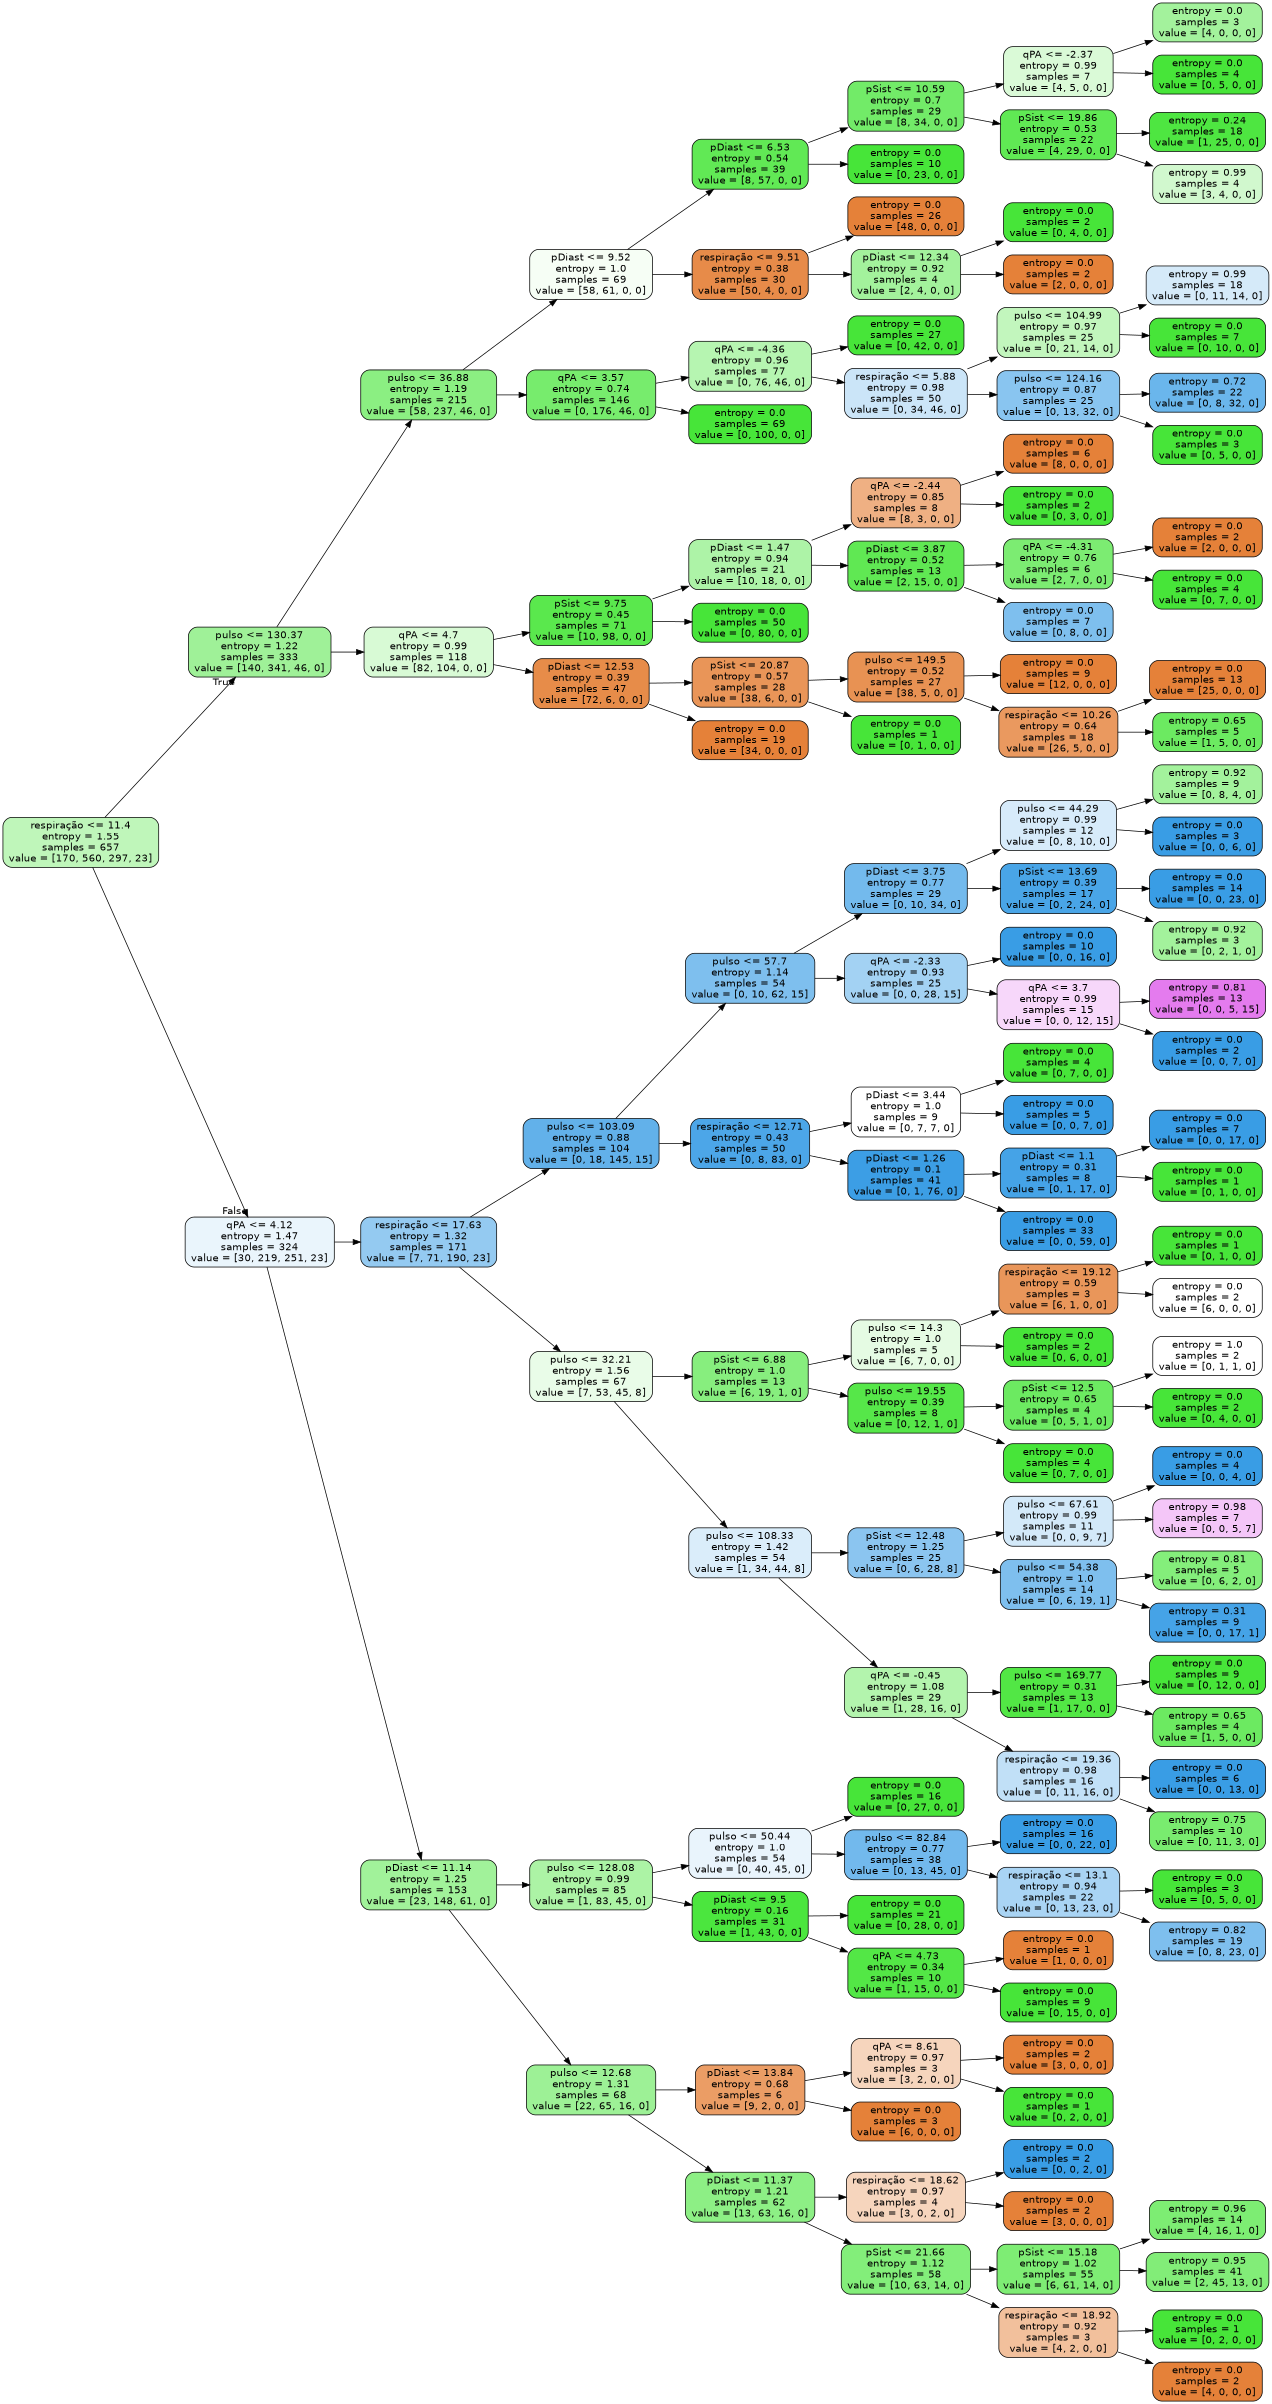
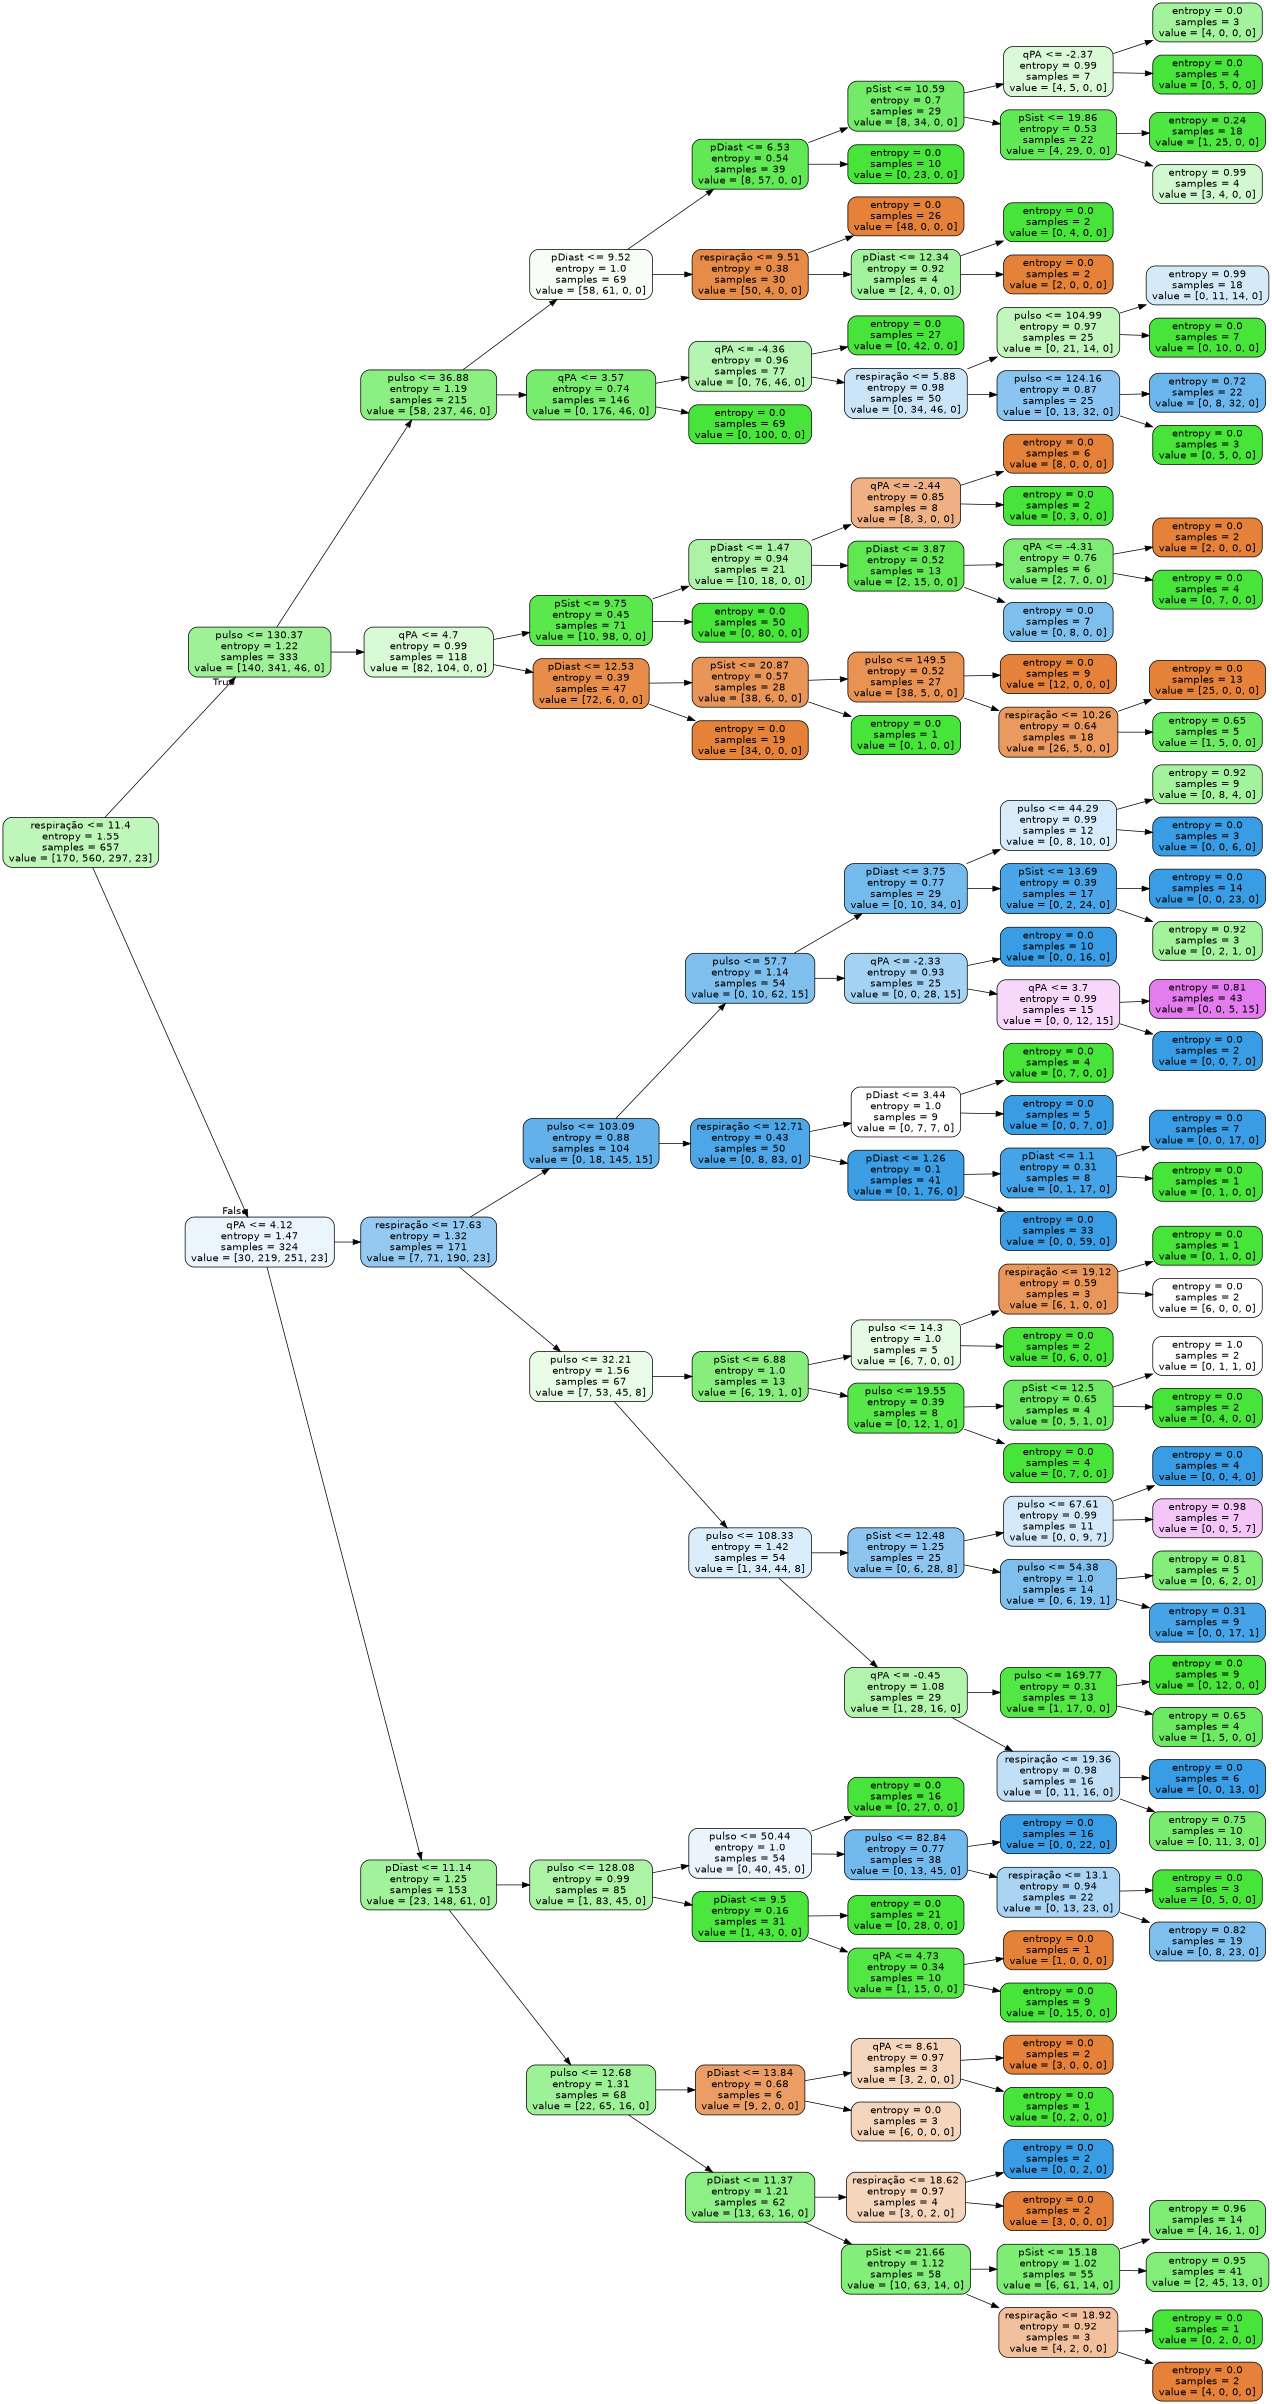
(1208, 999) -> (1208, 999)
(906, 2122) -> (906, 2122)
